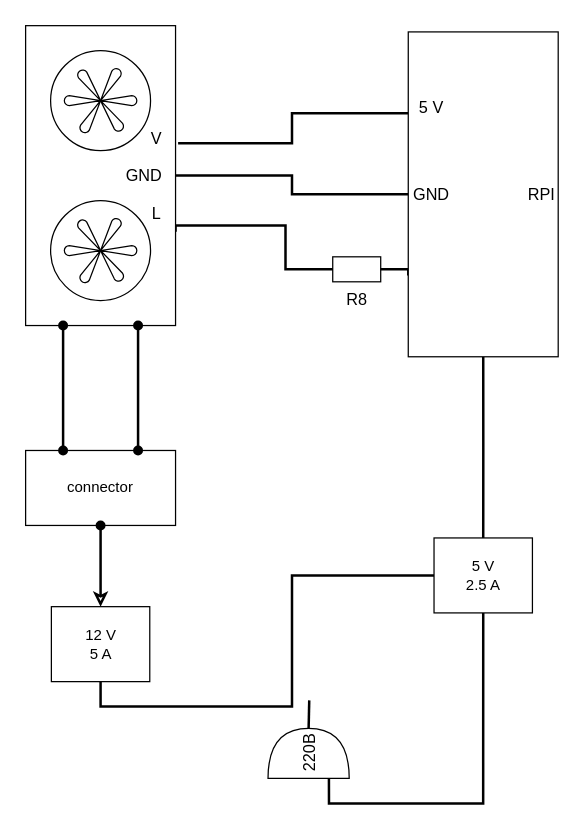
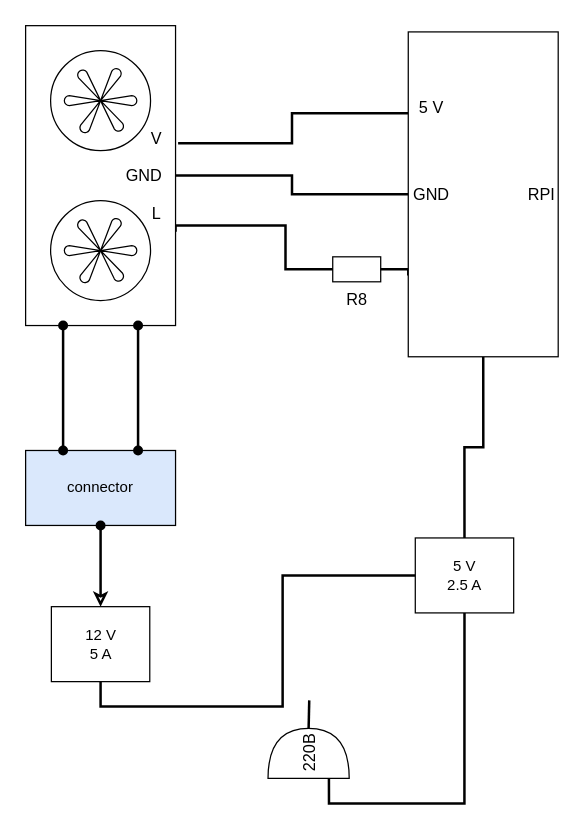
(101, 488) -> (101, 488)
(483, 576) -> (465, 576)
